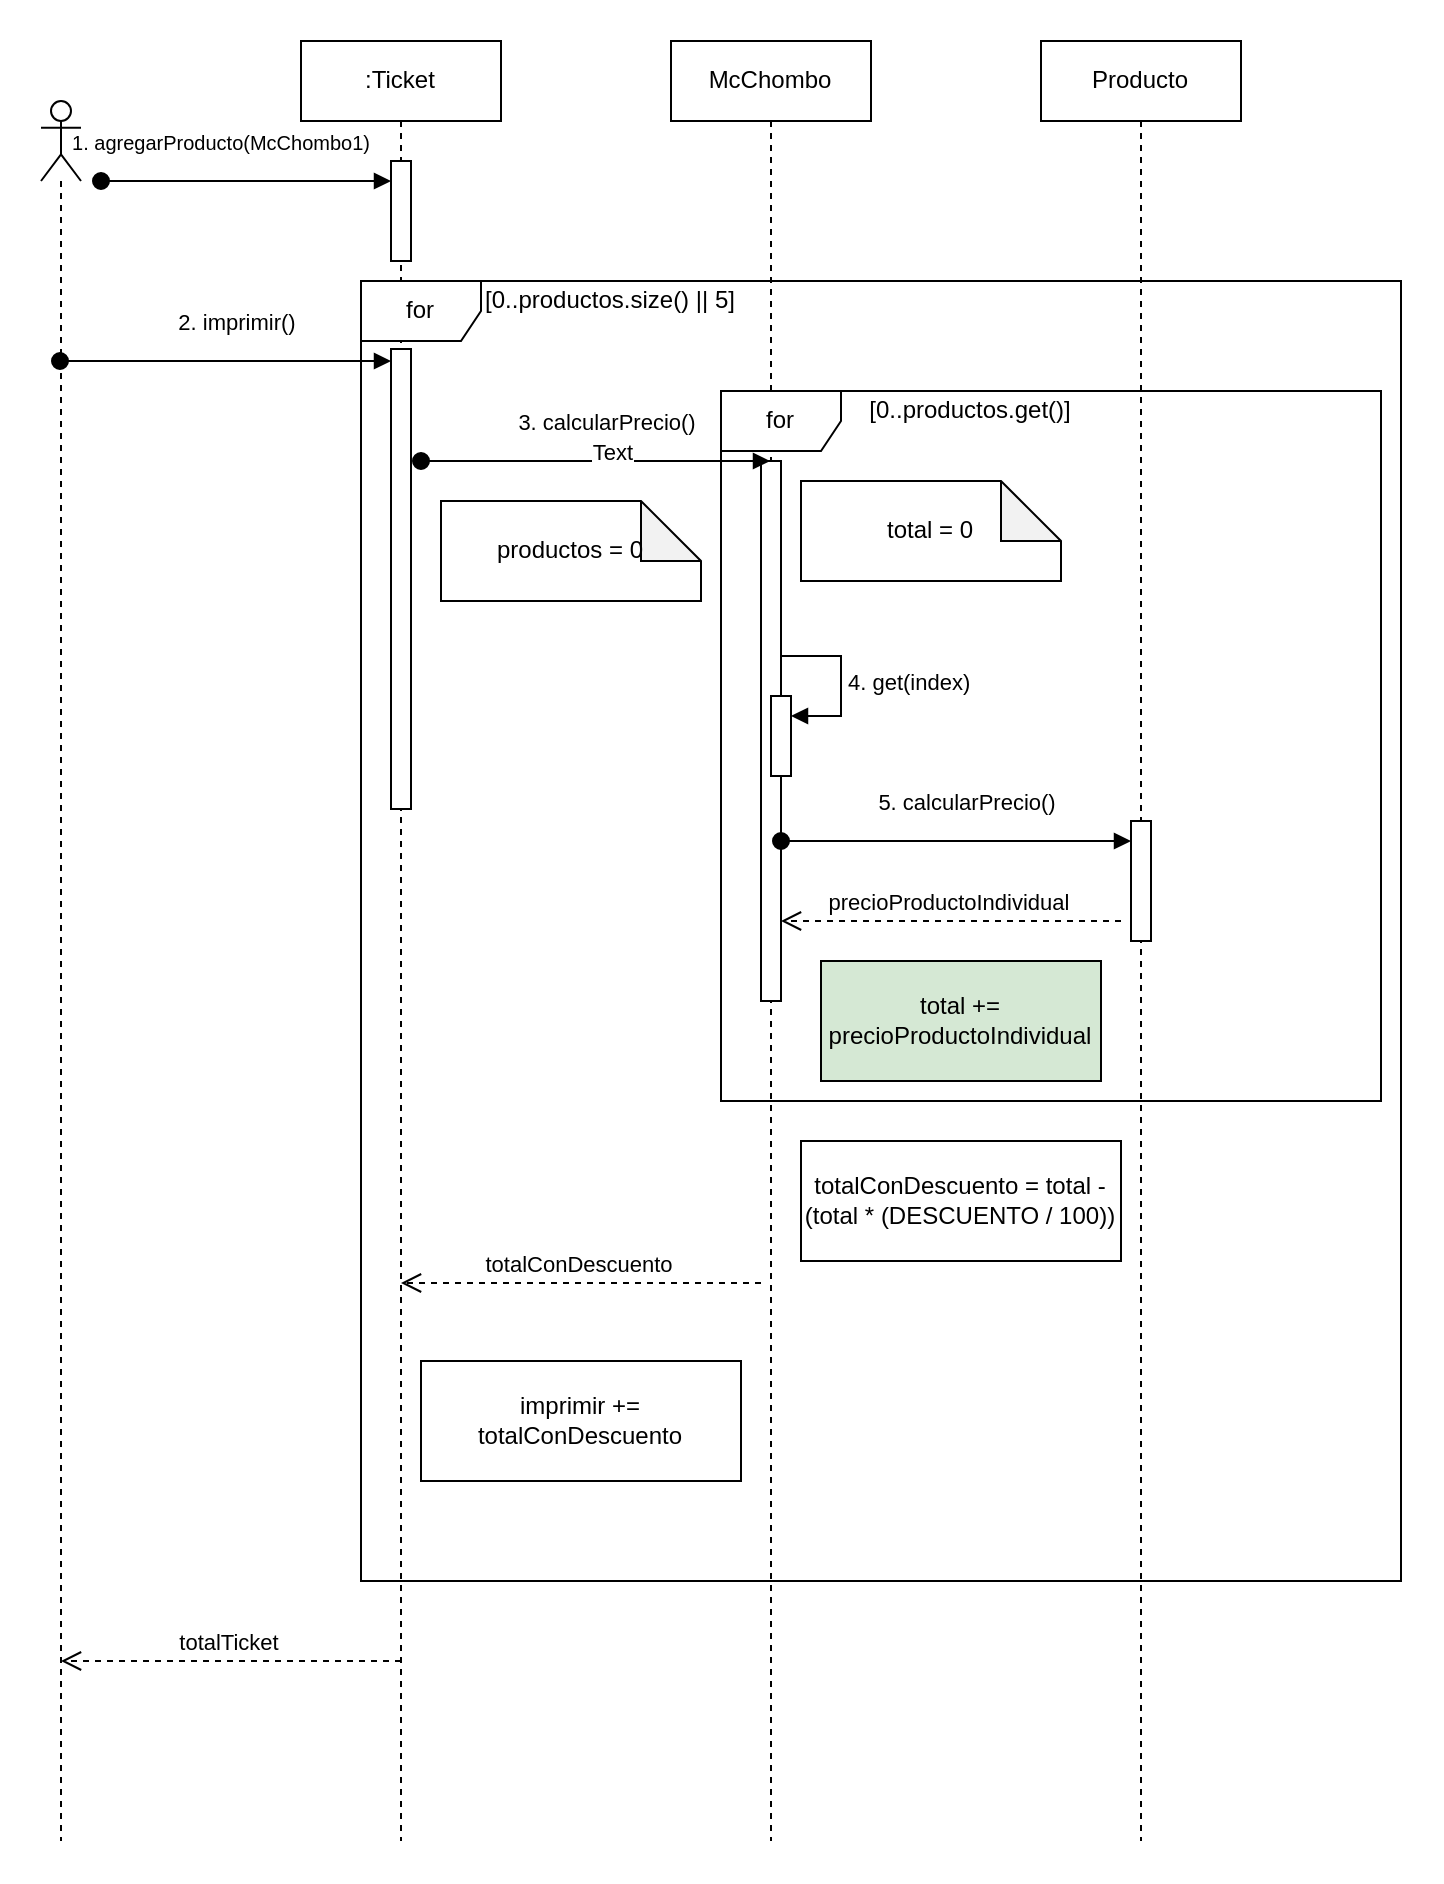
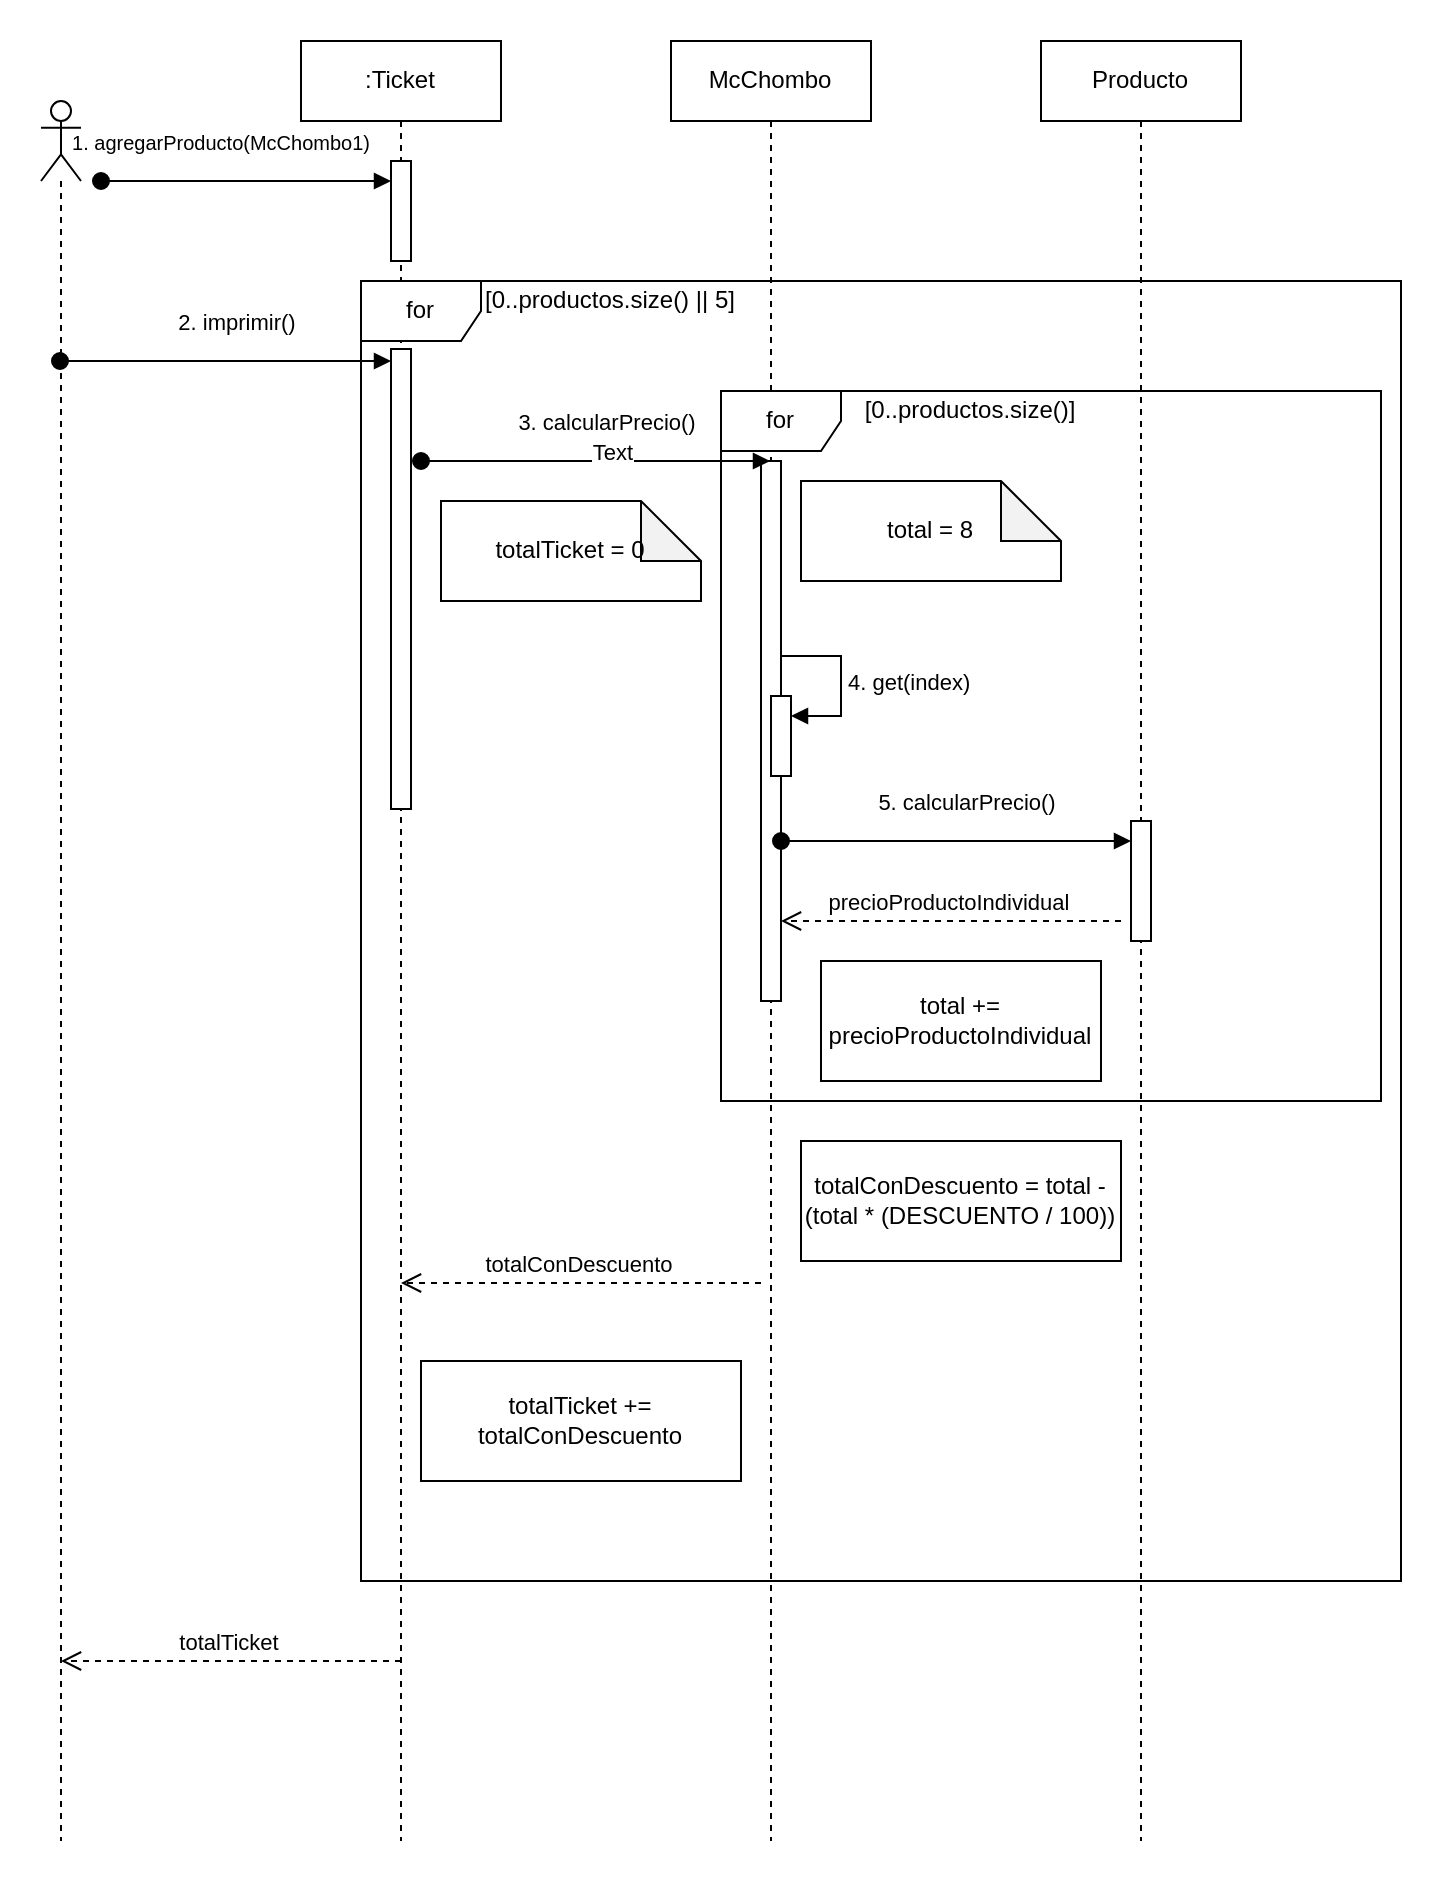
(971, 411) -> (971, 411)
(931, 531) -> (931, 531)
(571, 551) -> (571, 551)
(961, 1021) -> (961, 1021)
(581, 1421) -> (581, 1421)
